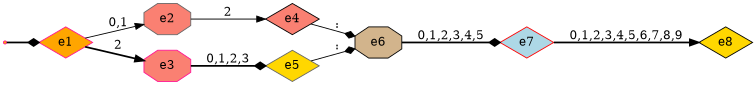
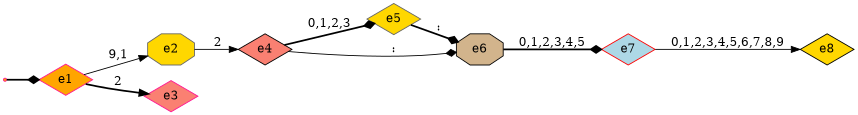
(167, 19) -> (171, 49)
(118, 23) -> (118, 55)
(622, 42) -> (723, 49)
(328, 56) -> (429, 32)
(167, 66) -> (171, 96)
(223, 66) -> (324, 35)
